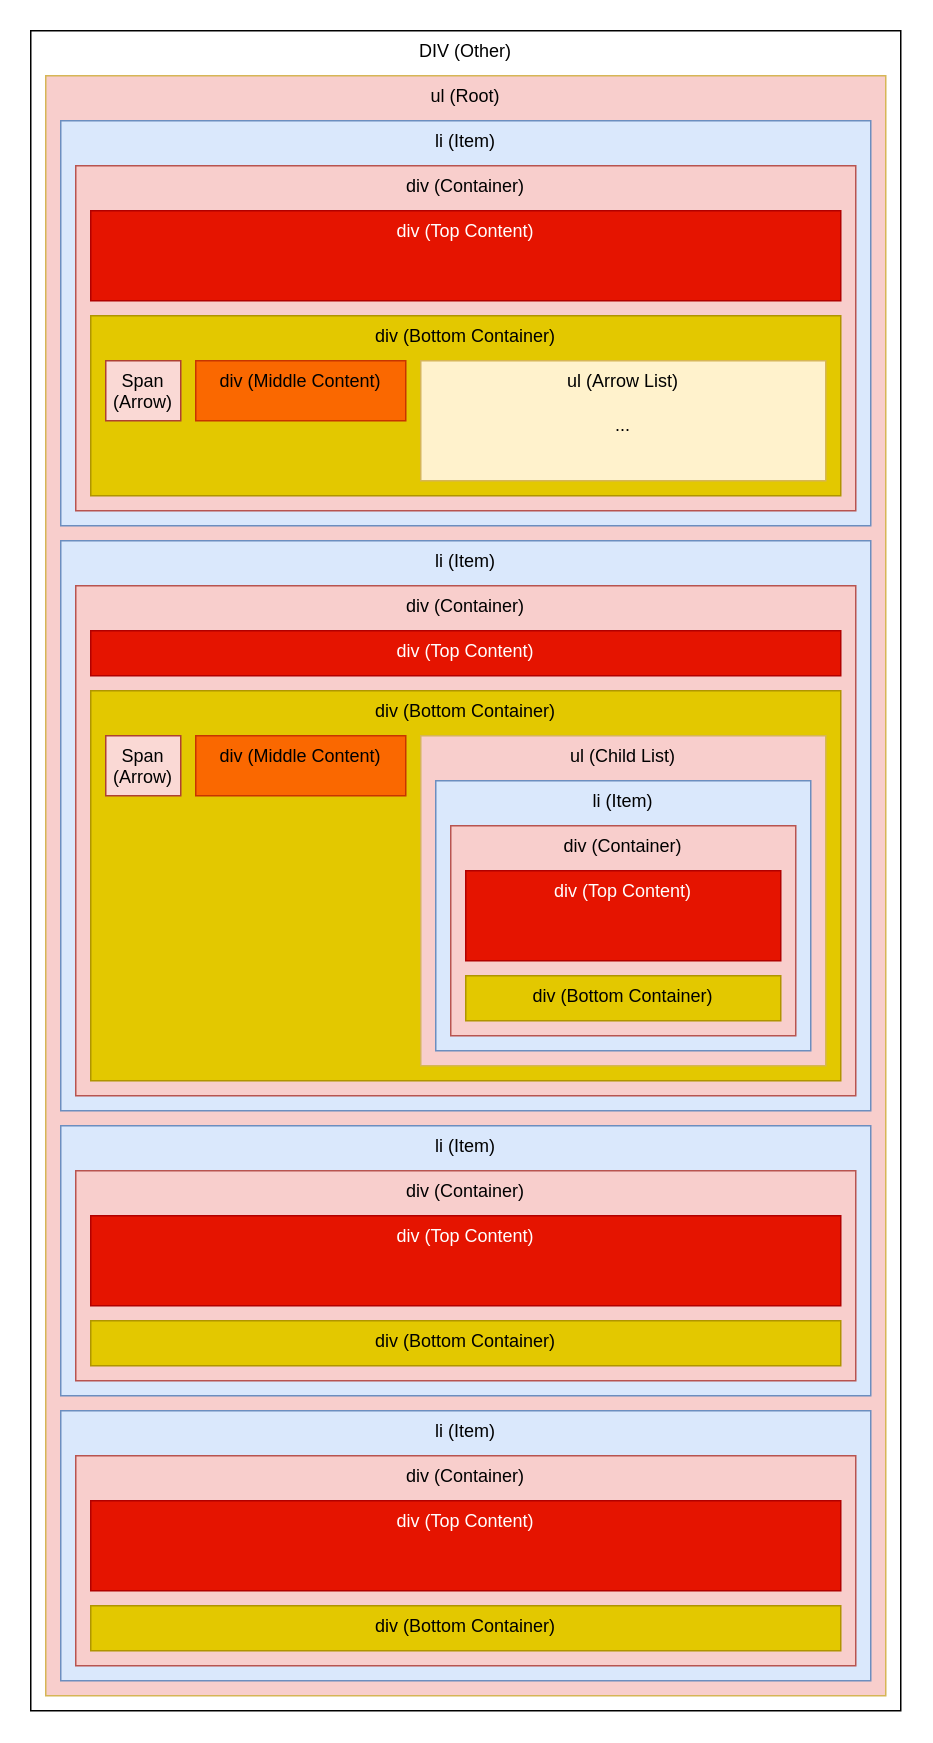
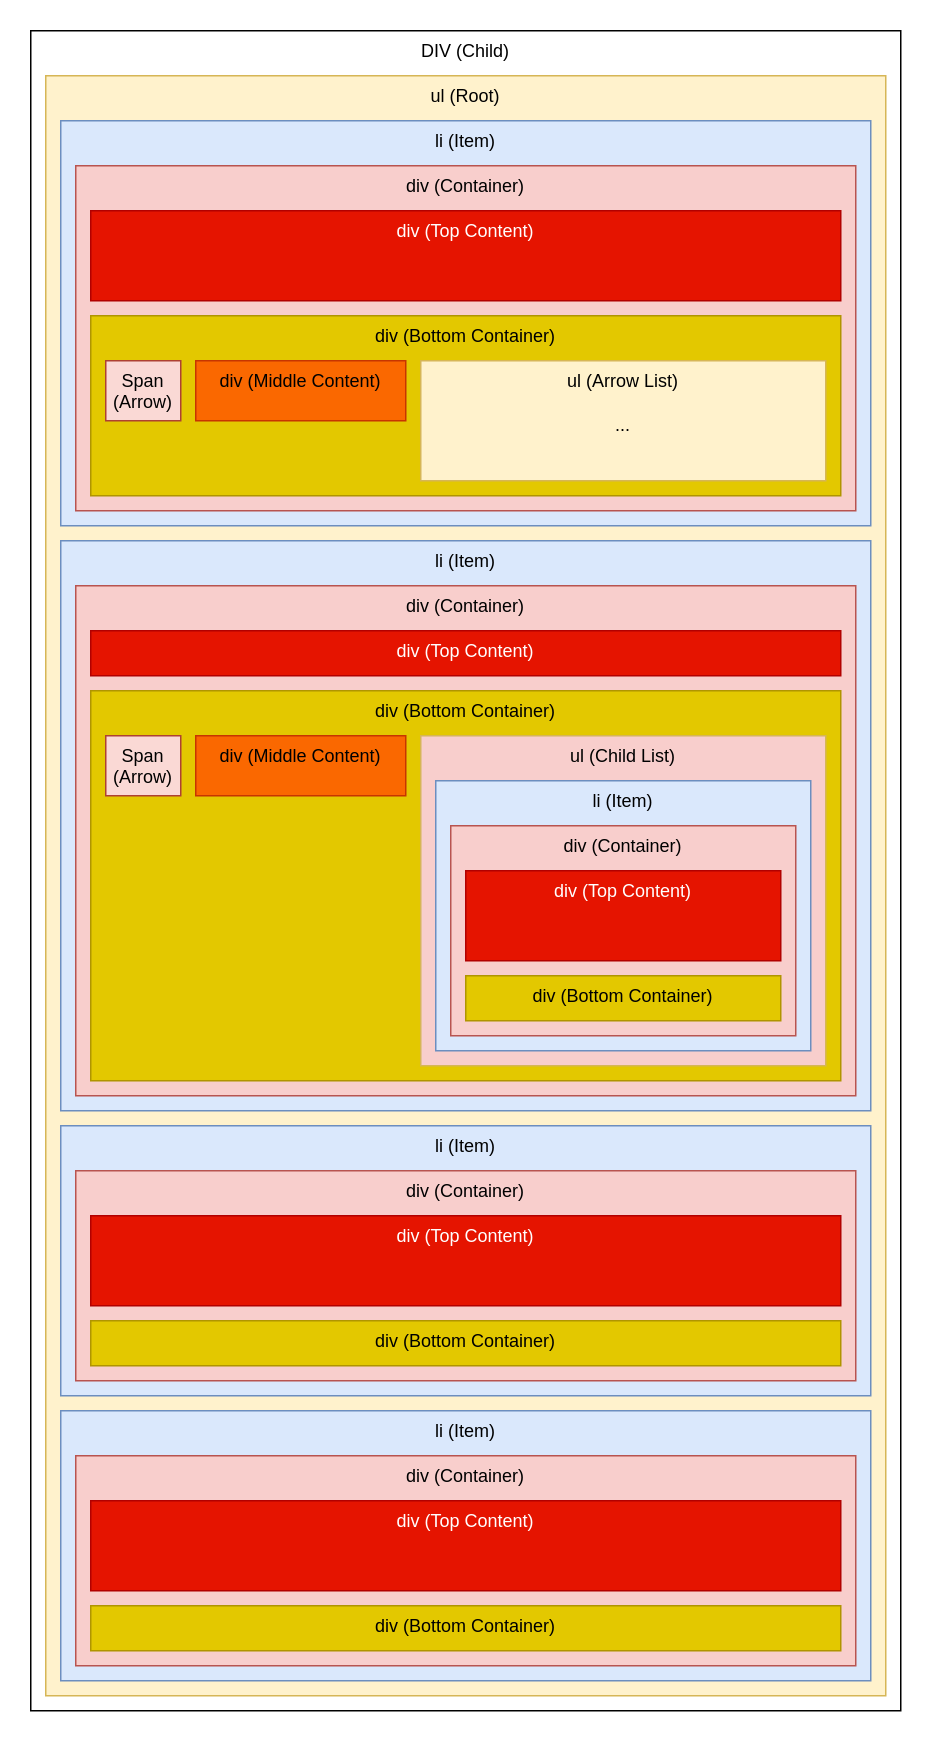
(466, 52) -> (466, 52)
(466, 97) -> (466, 97)
